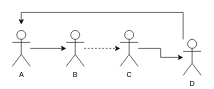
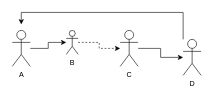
(75, 48) -> (72, 42)
